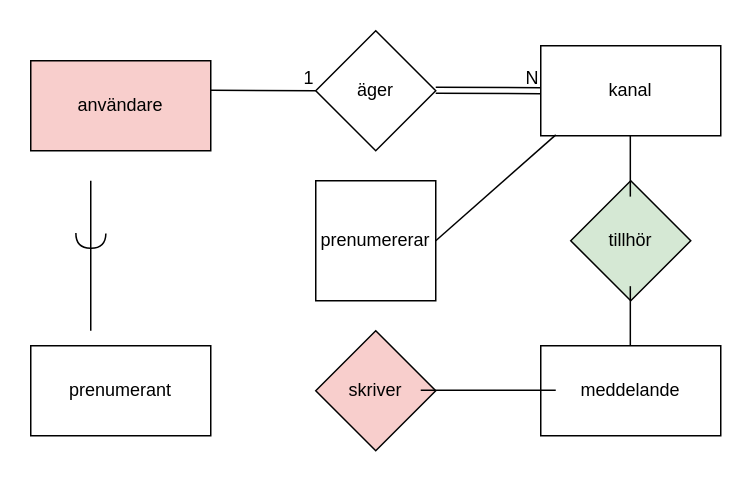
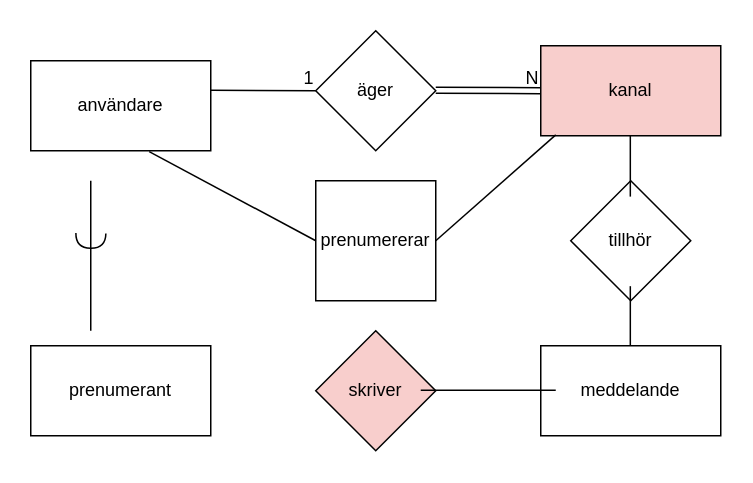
(631, 91) -> (631, 91)
(121, 106) -> (121, 106)
none -> (232, 196)
(631, 241) -> (631, 241)
